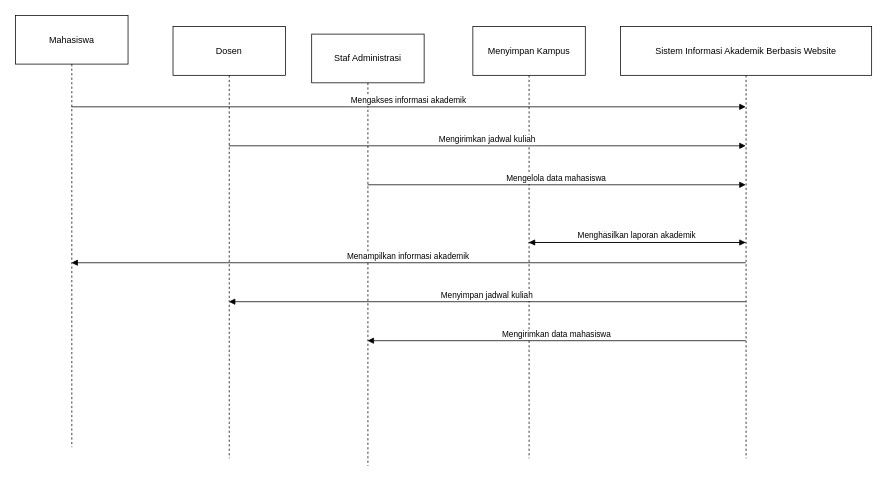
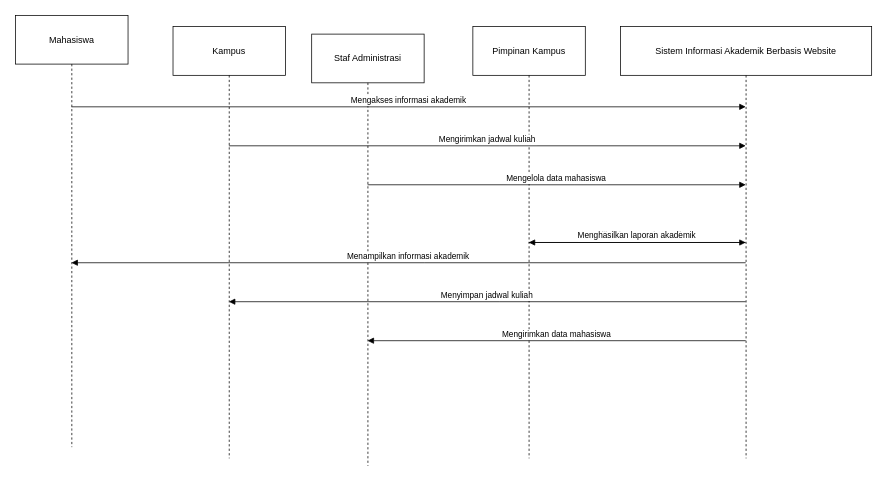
(229, 51) -> (229, 51)
(529, 51) -> (529, 51)
